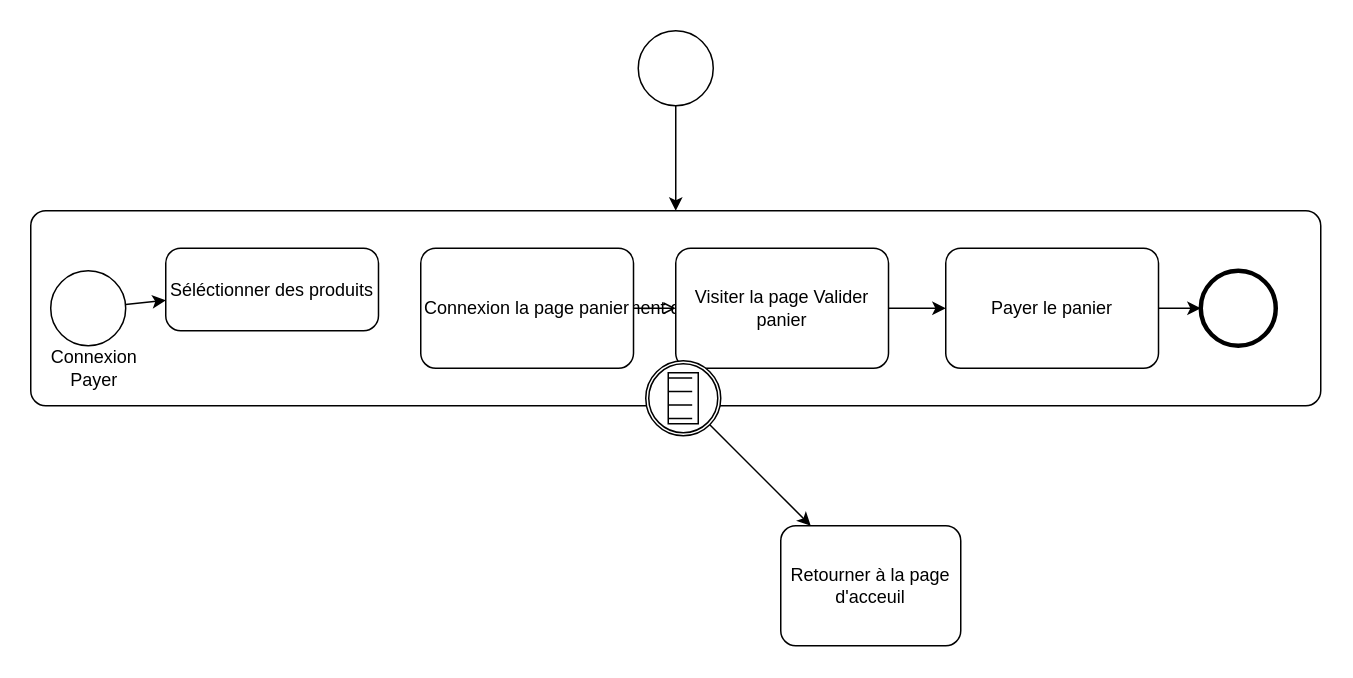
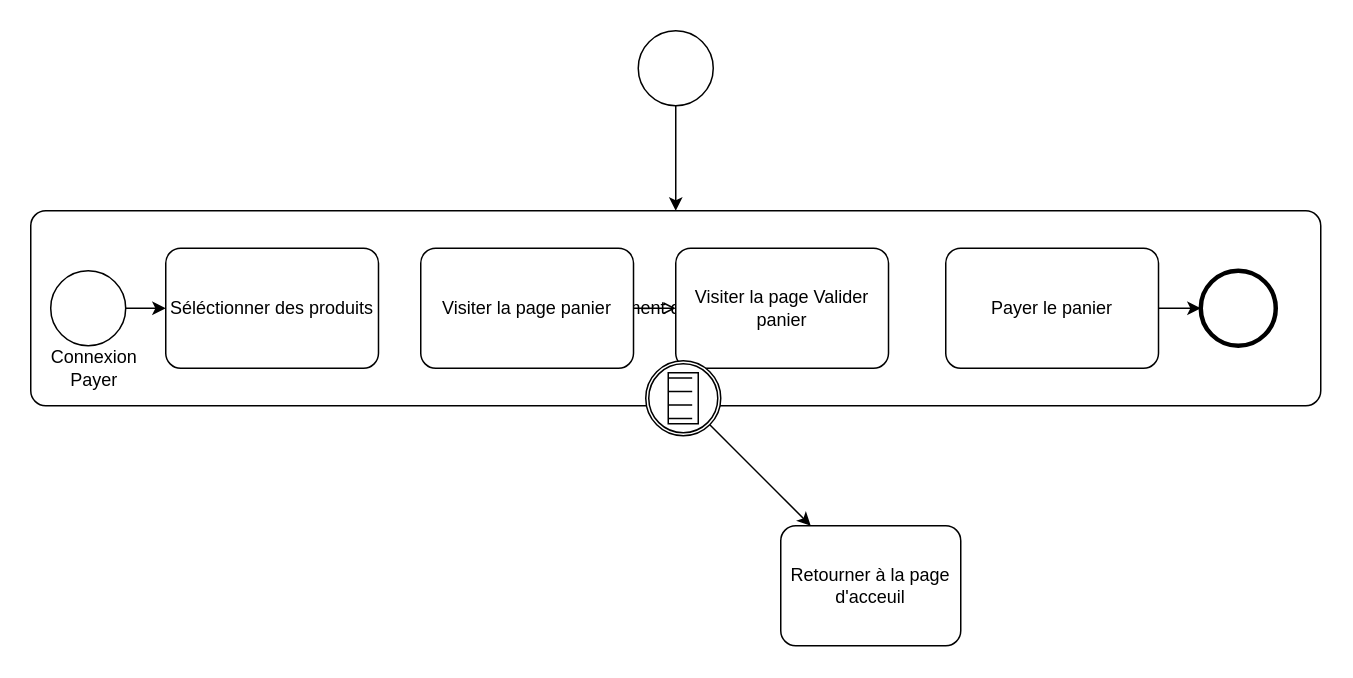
(272, 290) -> (272, 308)
(527, 308) -> (527, 308)
(912, 308) -> none
